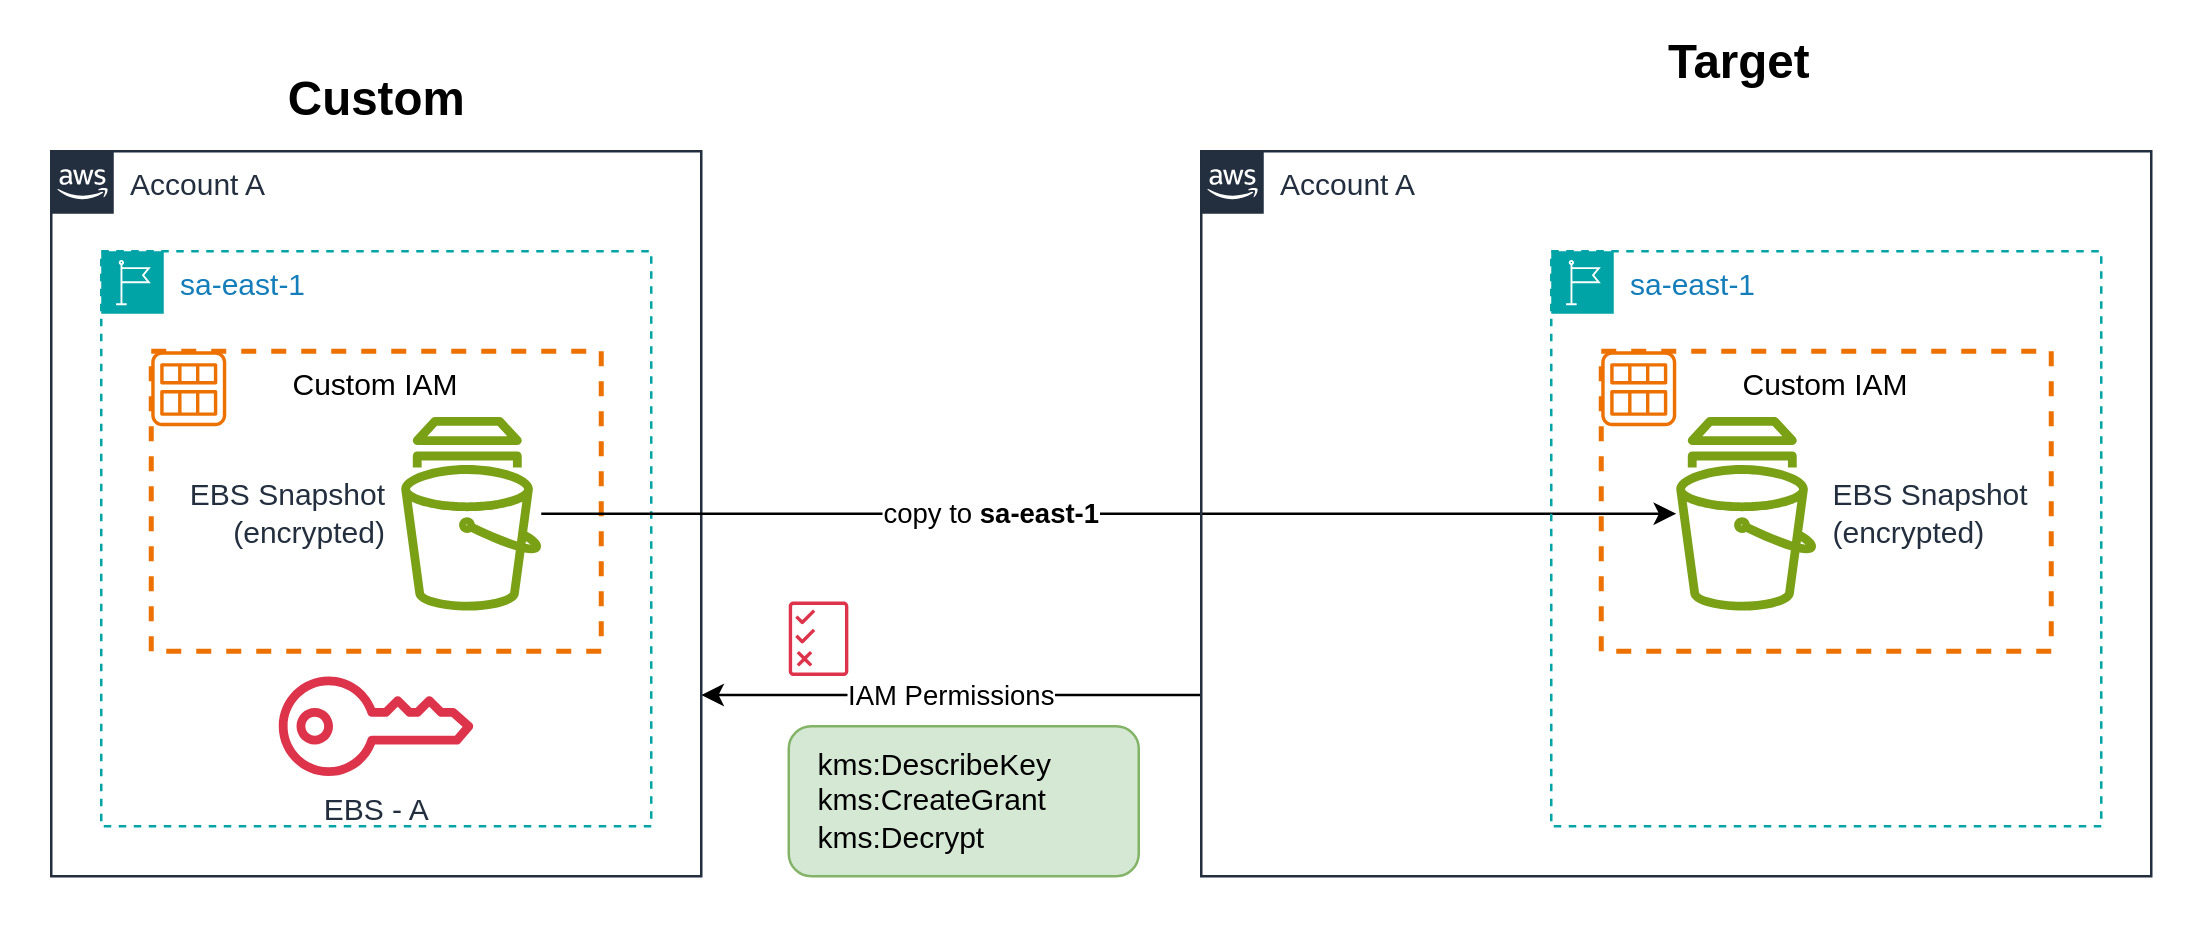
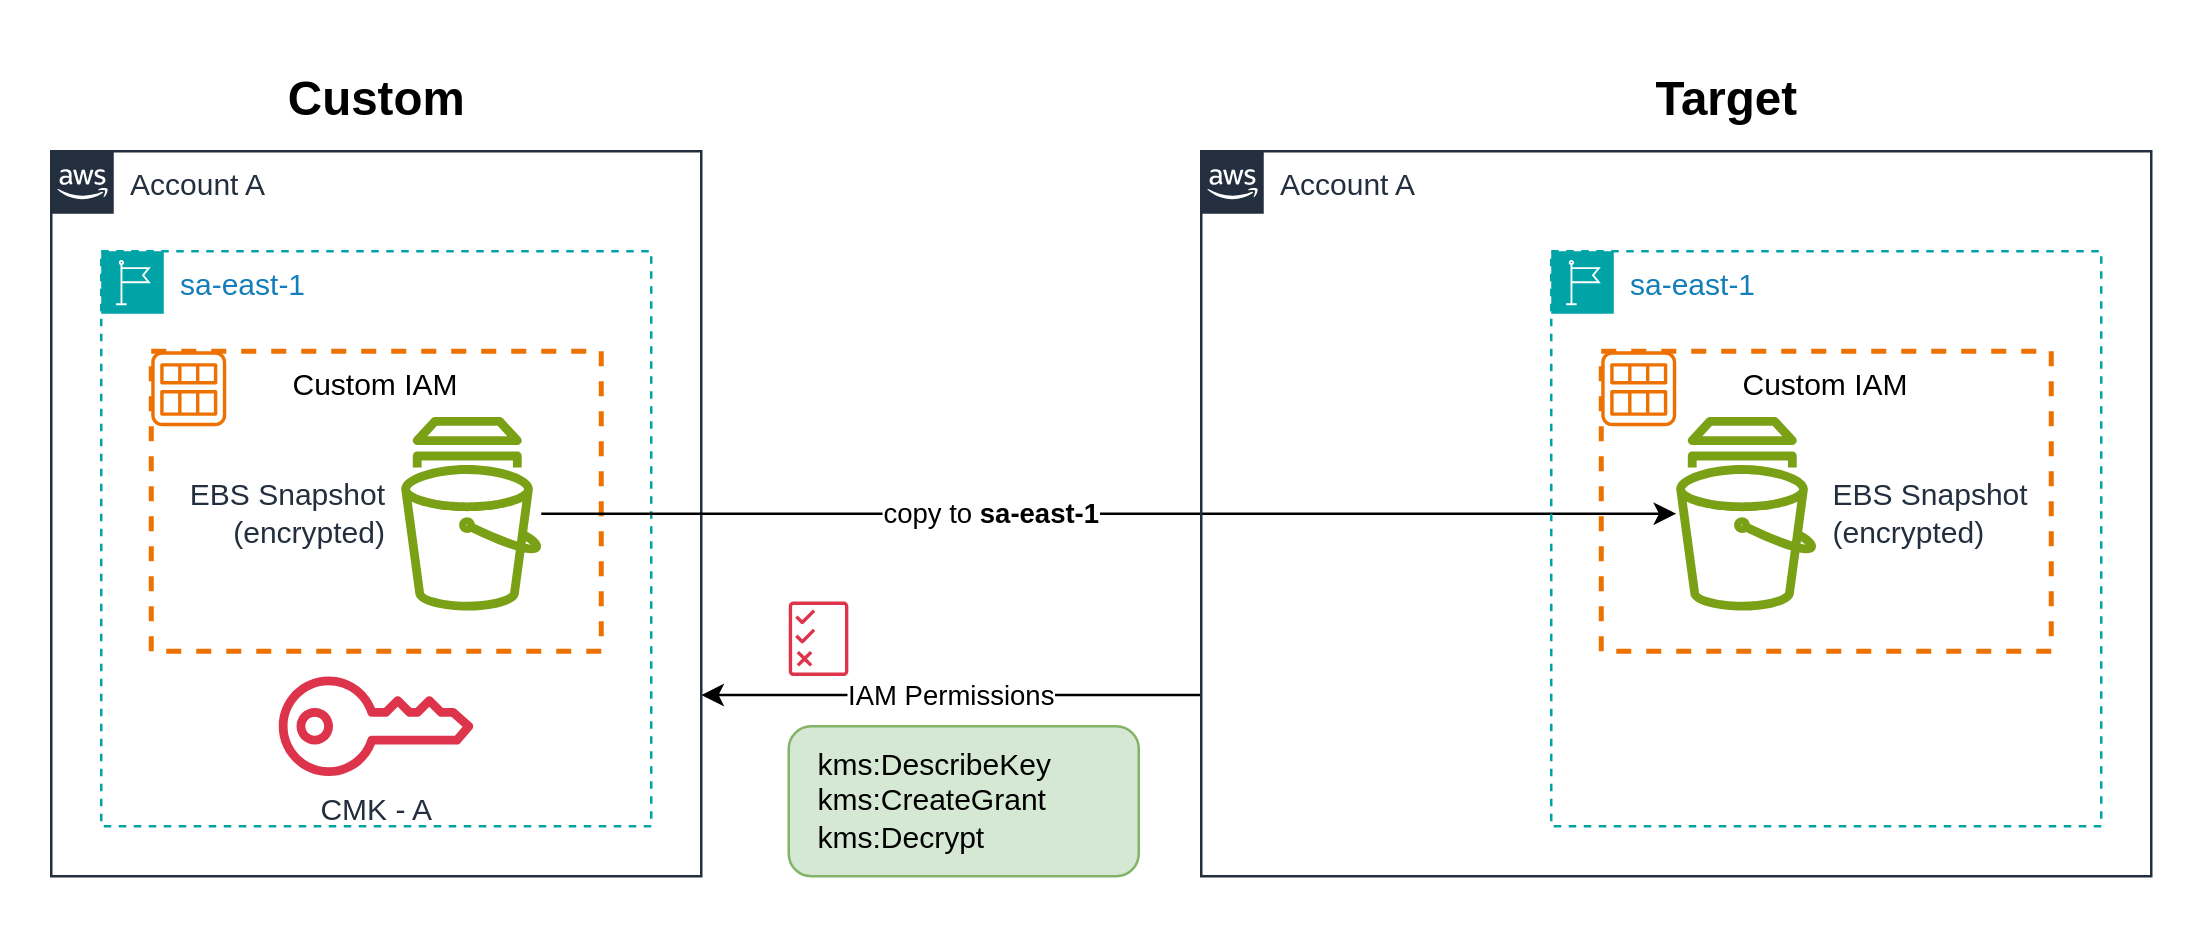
(1739, 64) -> (1726, 101)
(378, 812) -> (378, 812)
